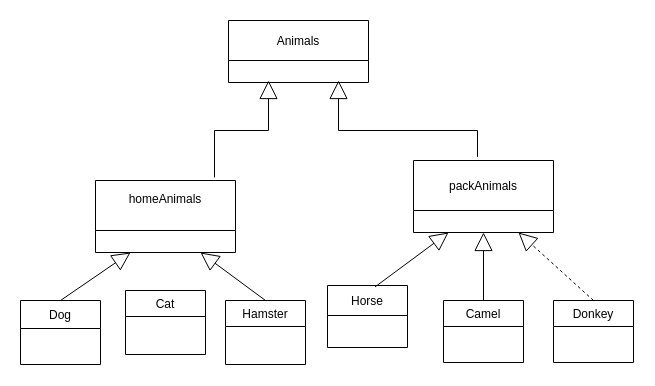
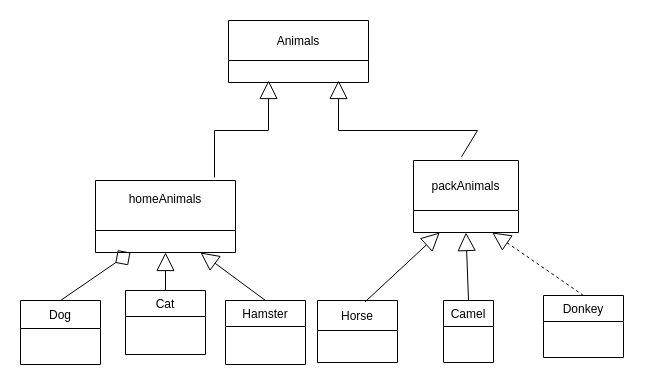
(484, 197) -> (466, 197)
(115, 263) -> (115, 263)
none -> (166, 280)
(368, 317) -> (358, 332)
(484, 332) -> (469, 332)
(594, 332) -> (584, 327)
